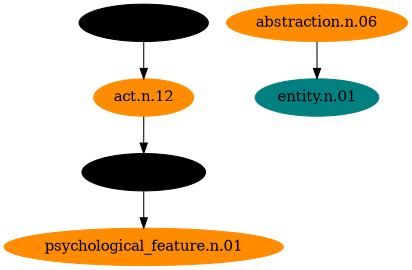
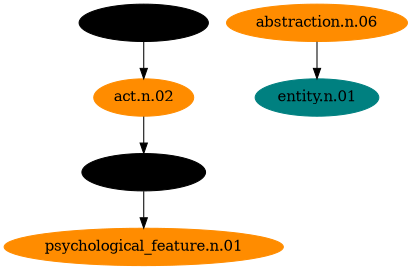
(144, 98) -> (144, 98)
